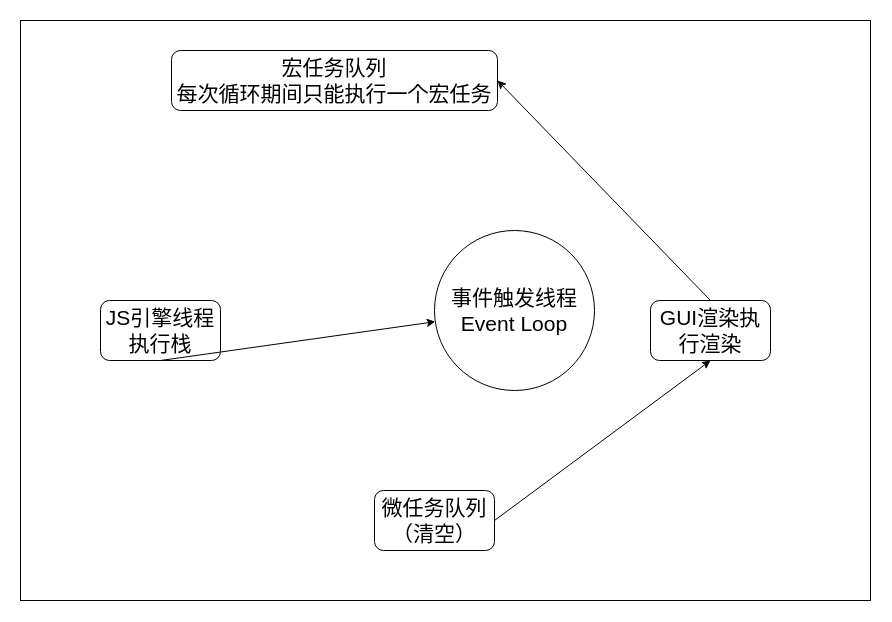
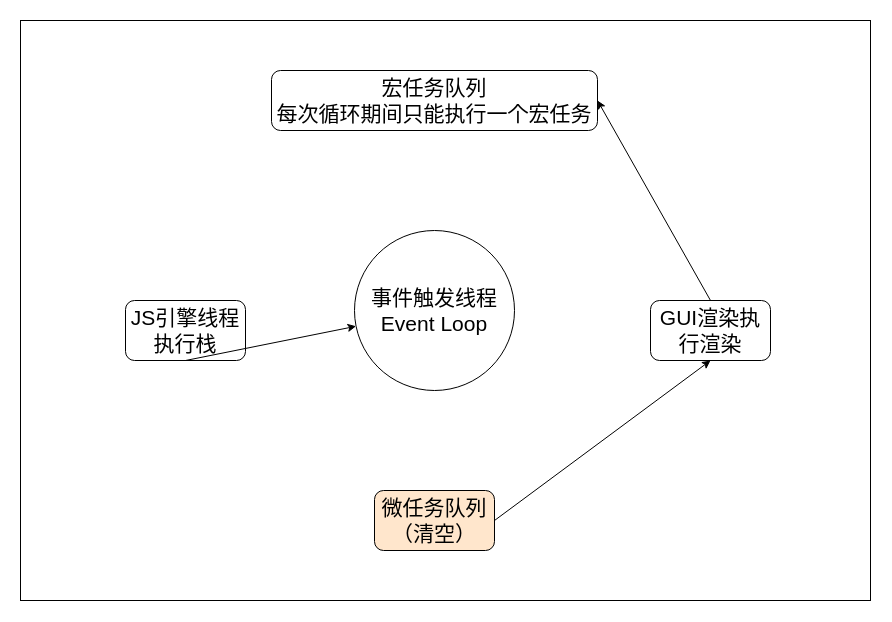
(335, 81) -> (435, 101)
(515, 311) -> (435, 311)
(161, 331) -> (186, 331)
(435, 521) -> (435, 521)
